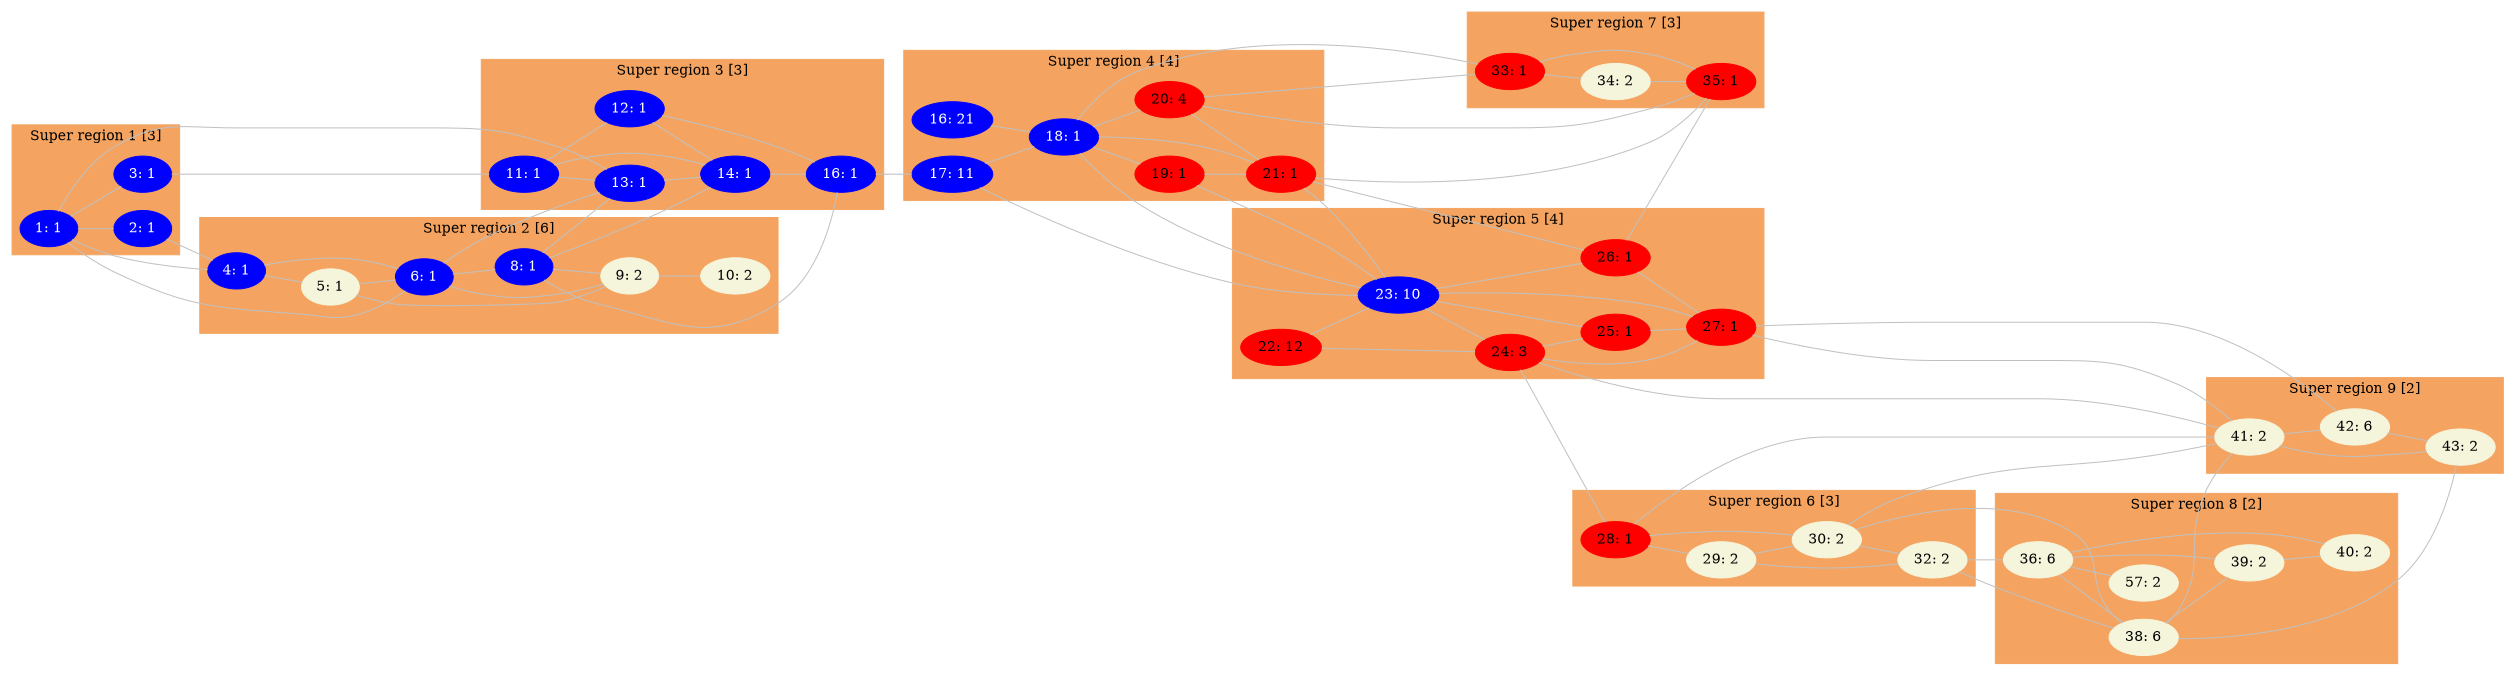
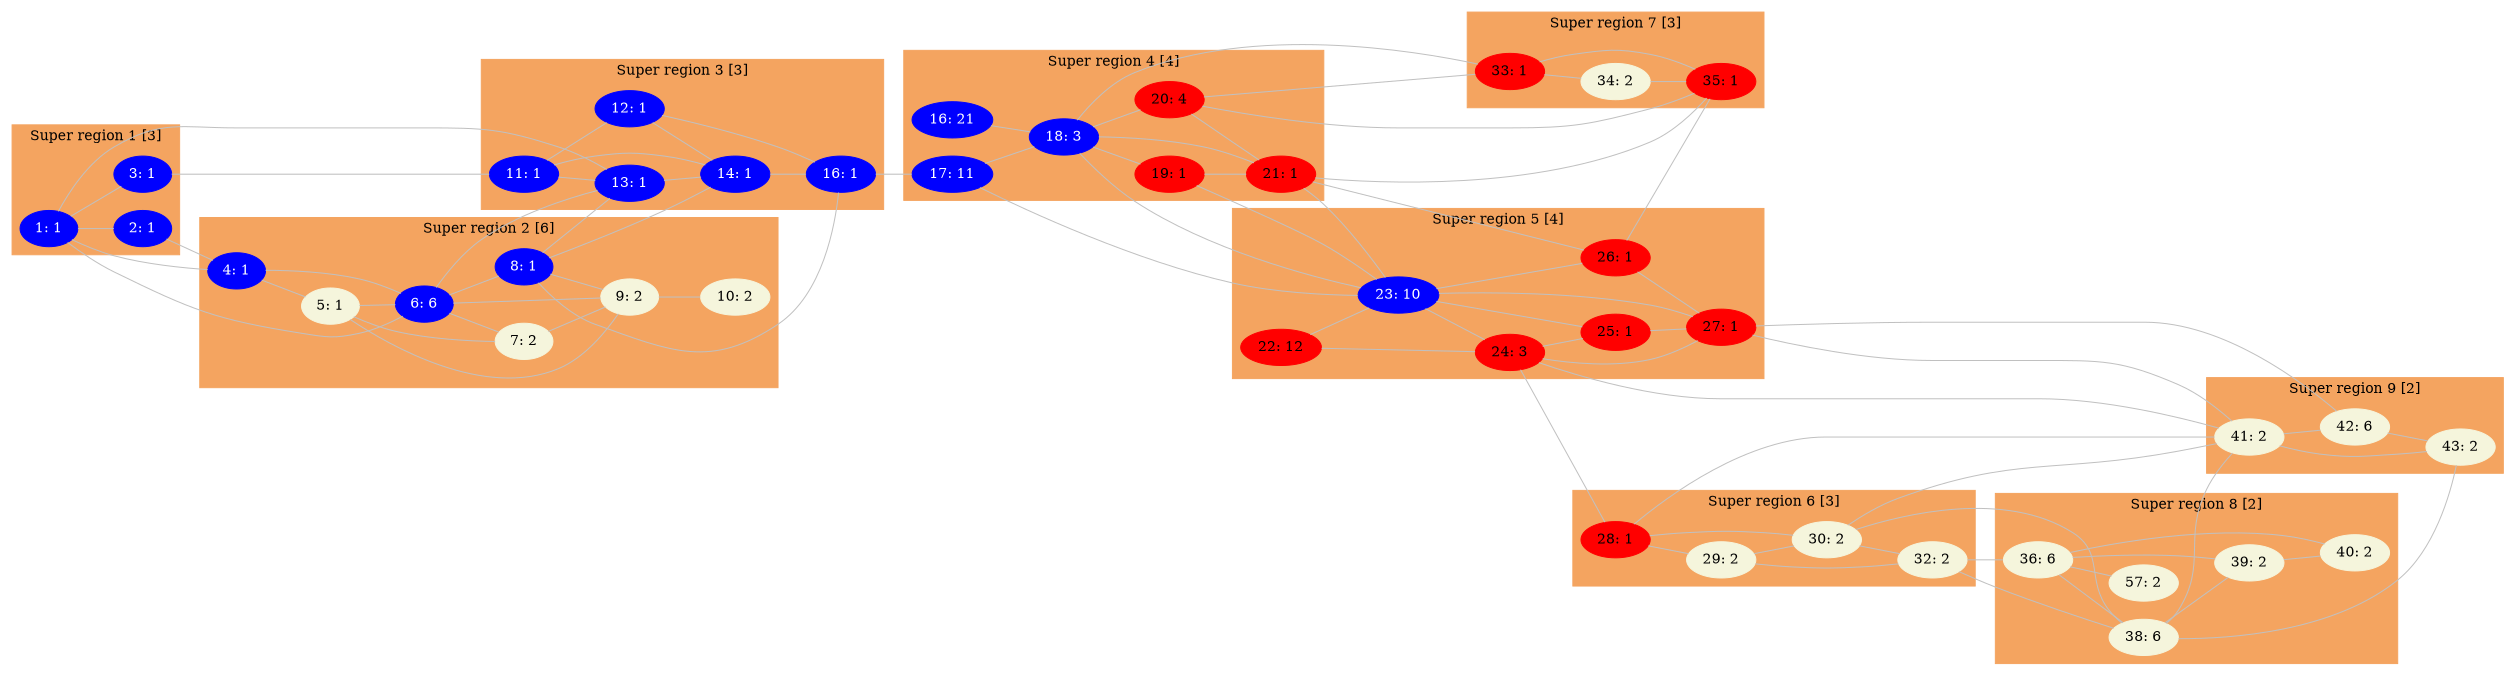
(1064, 137) -> (1064, 137)
(424, 277) -> (424, 304)
none -> (524, 341)
